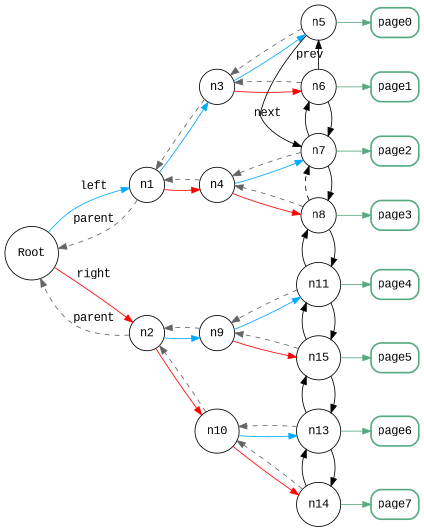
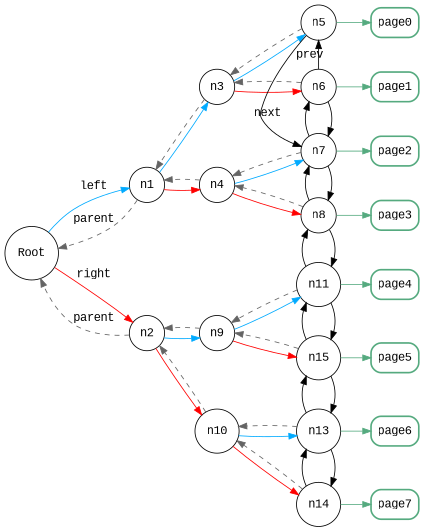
(306, 187) -> (306, 187)
